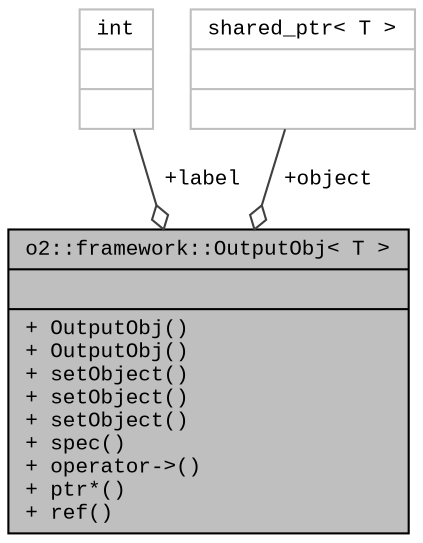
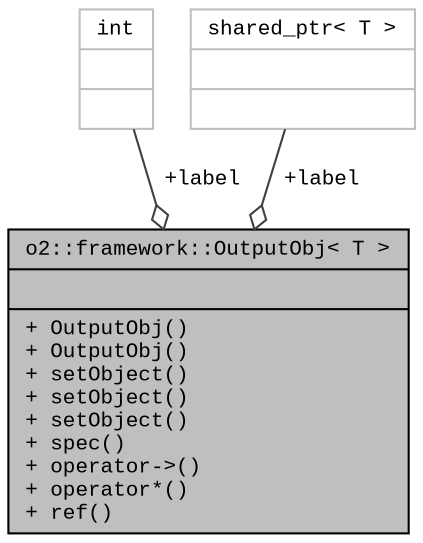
(323, 179) -> (316, 179)
(76, 489) -> (108, 489)
